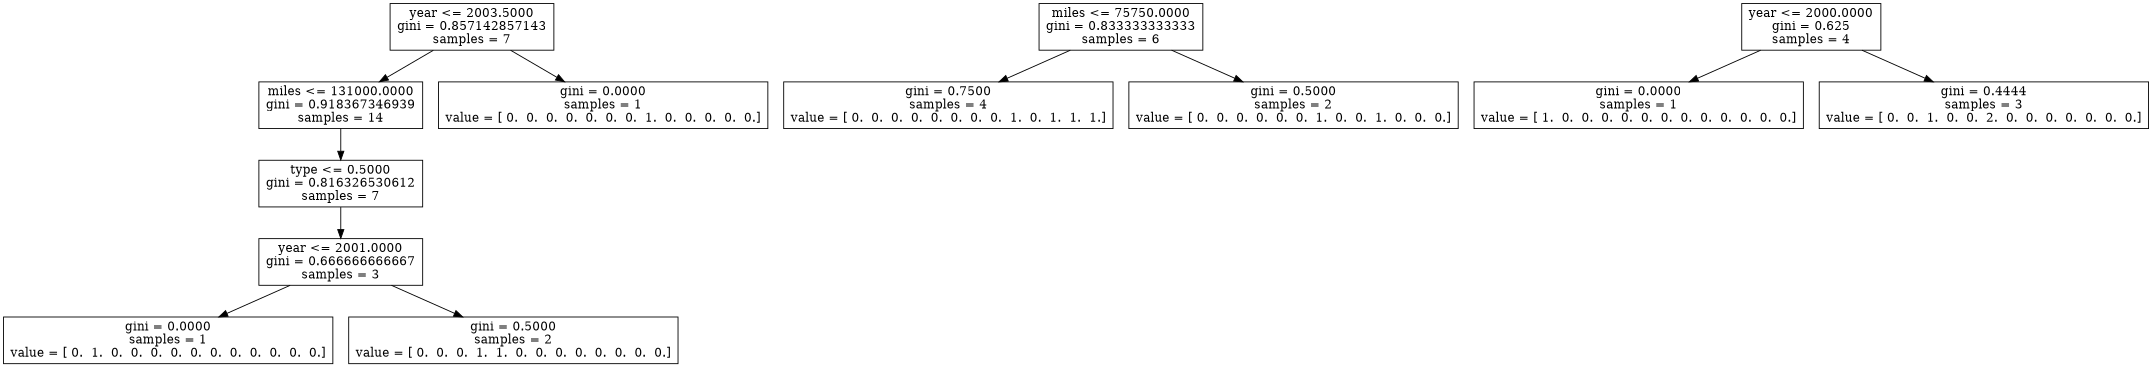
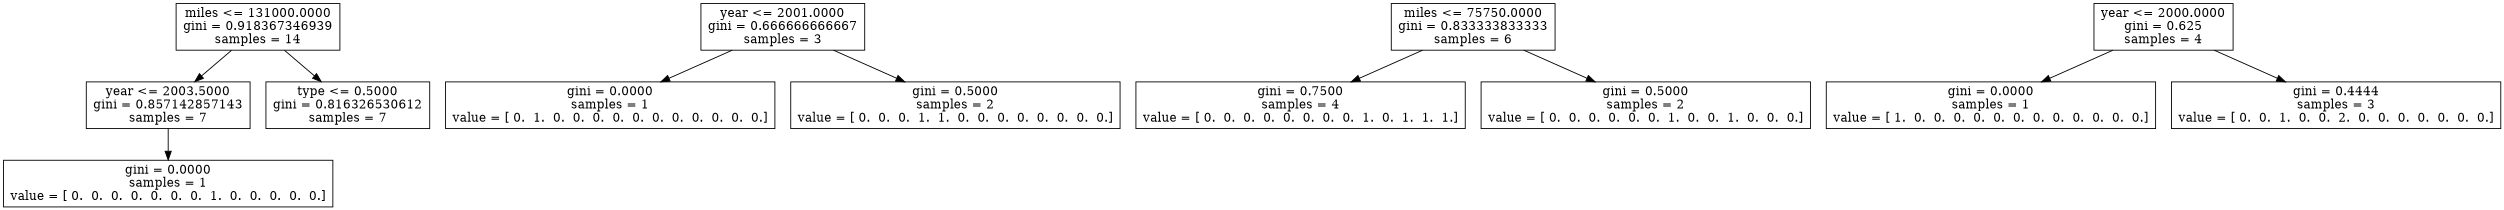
(1121, 27) -> (1473, 27)
(410, 64) -> (217, 63)
(341, 218) -> none
